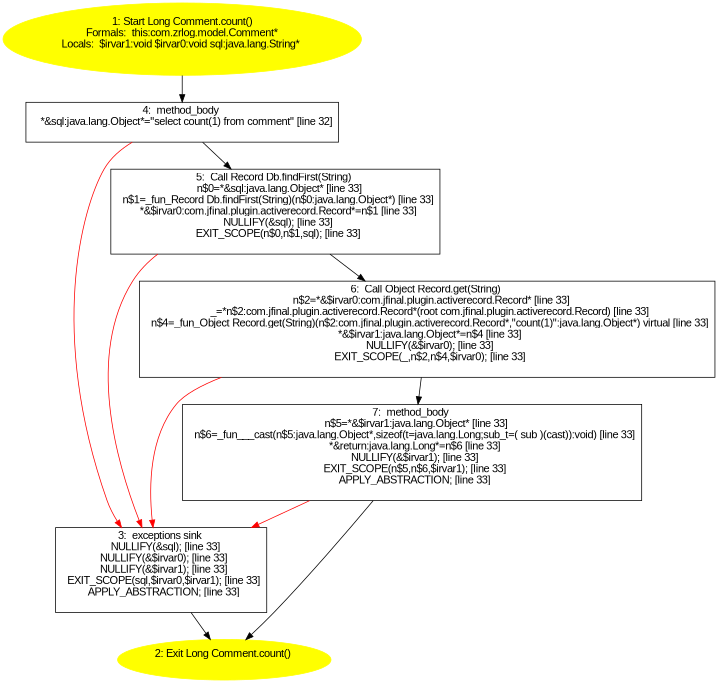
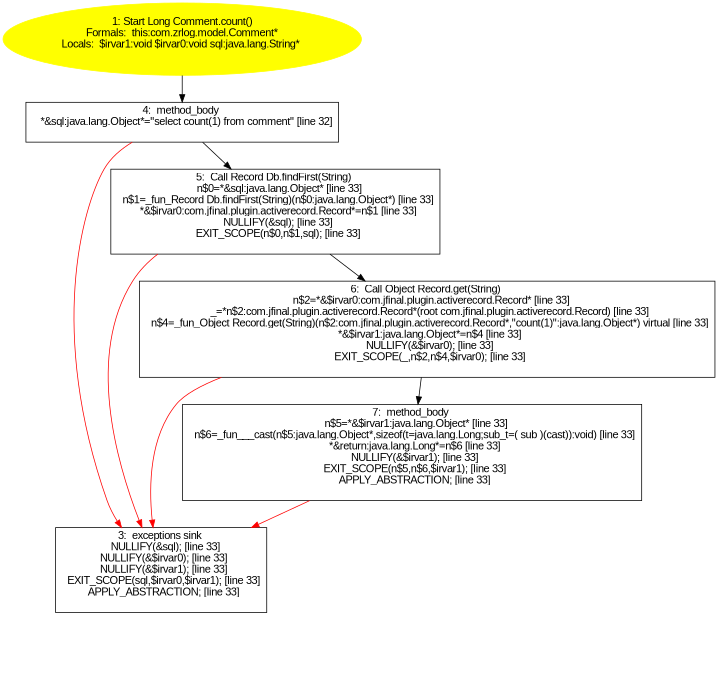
(224, 660) -> none
